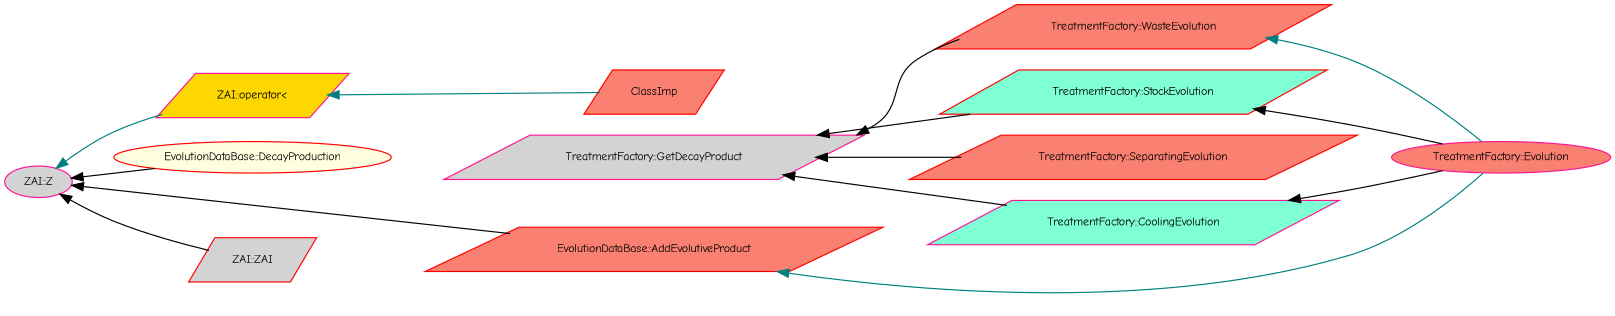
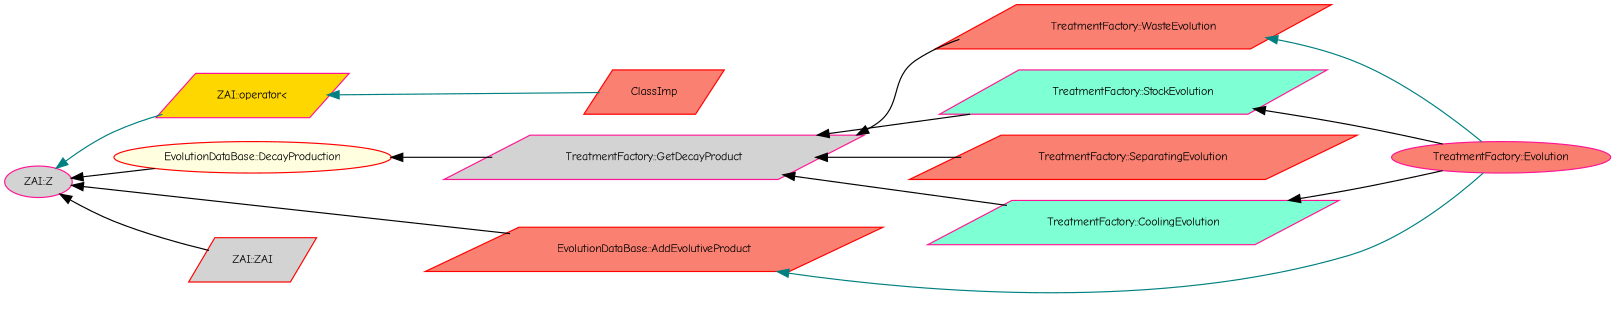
(1133, 92) -> (1133, 92)
none -> (448, 157)
